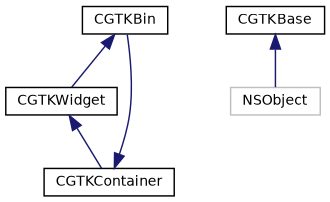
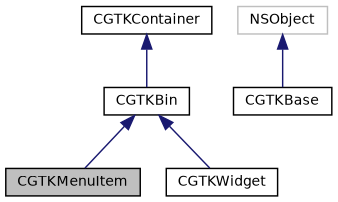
(275, 68) -> (283, 68)
(89, 148) -> none
none -> (73, 182)
